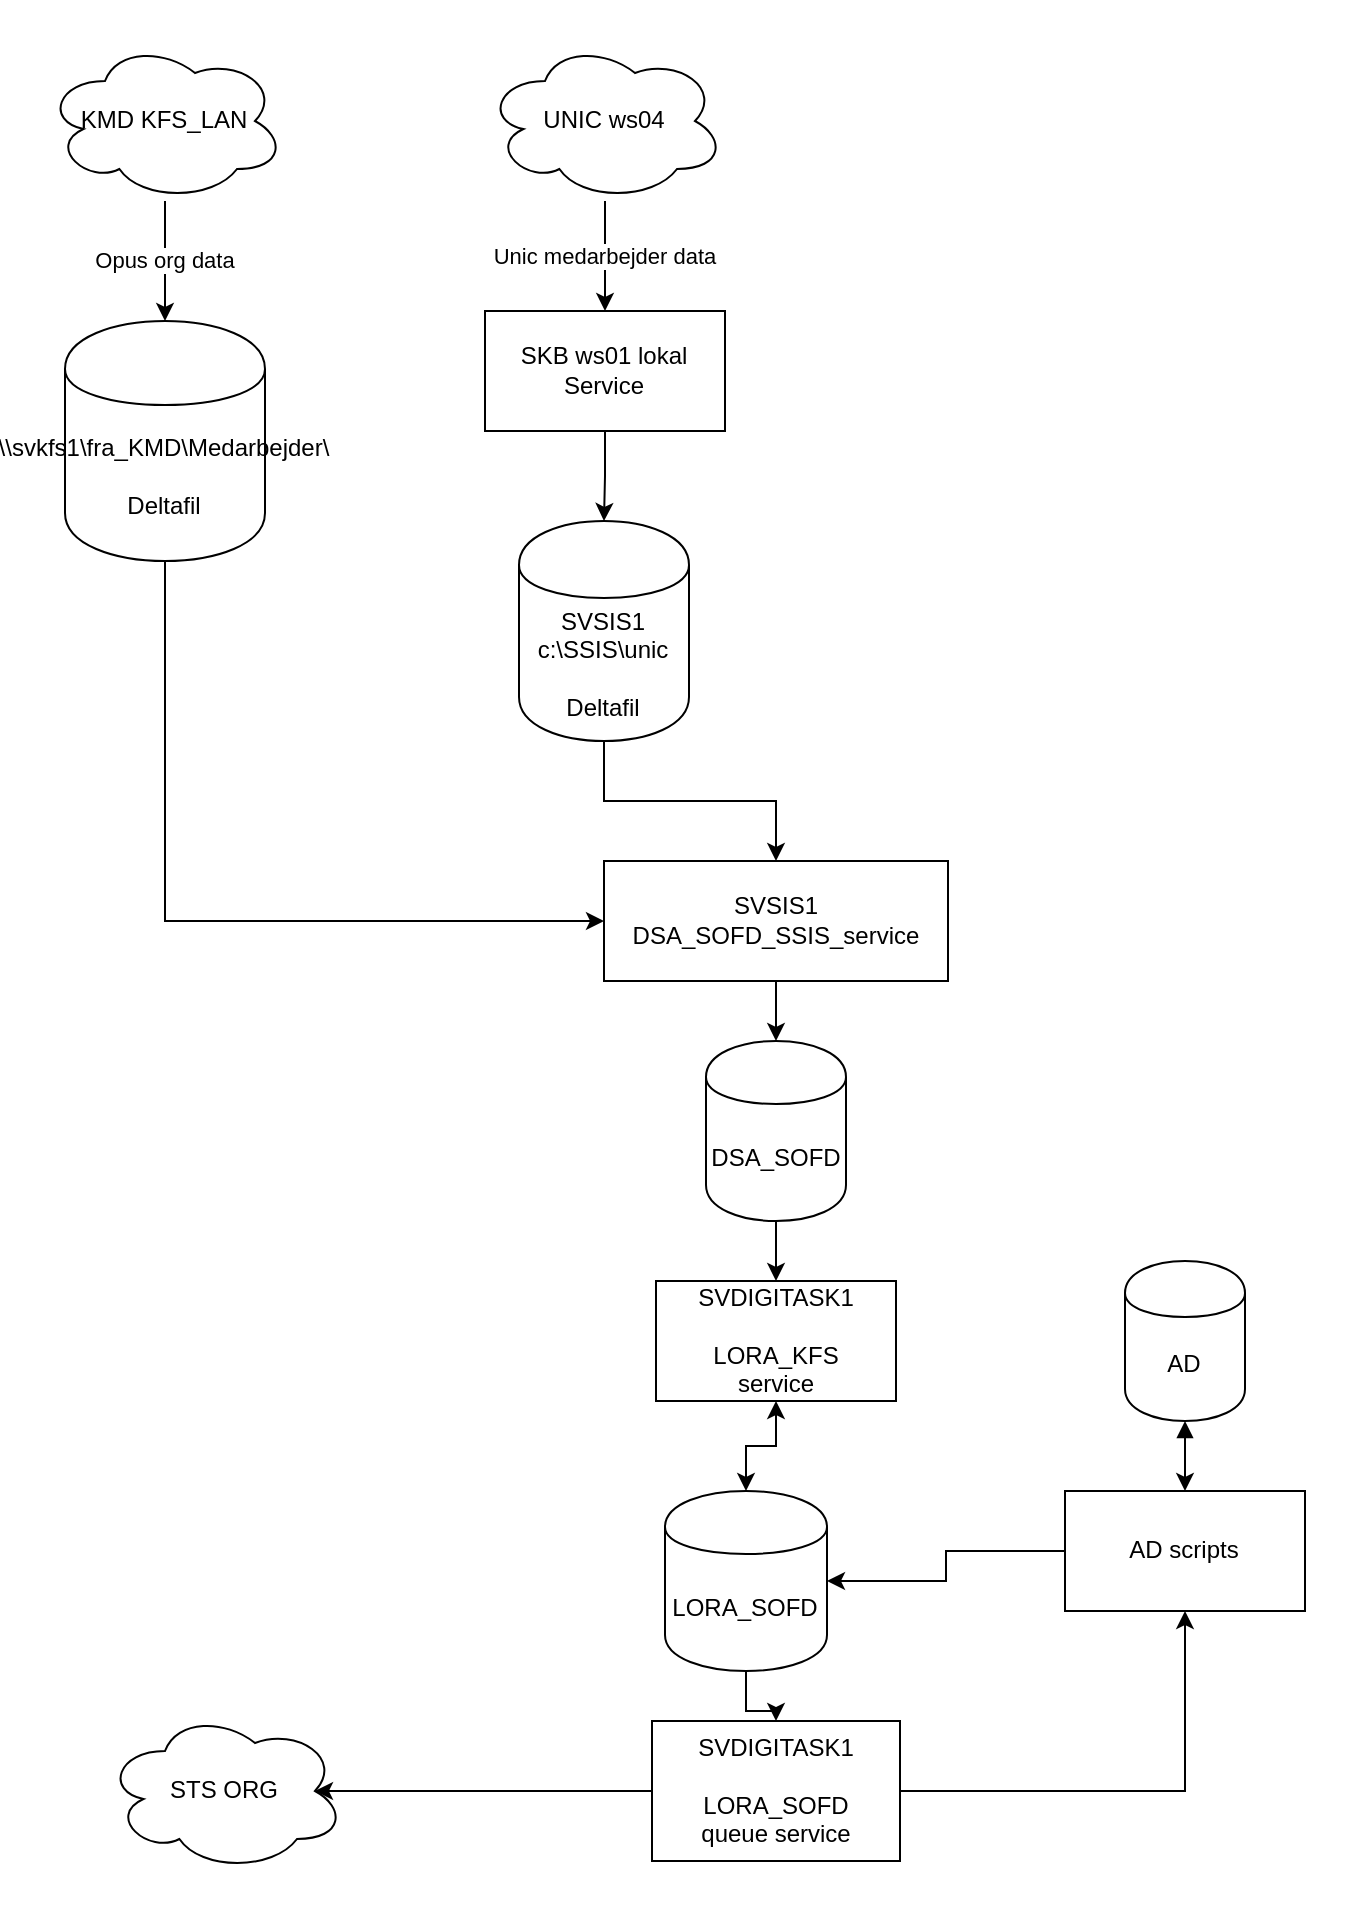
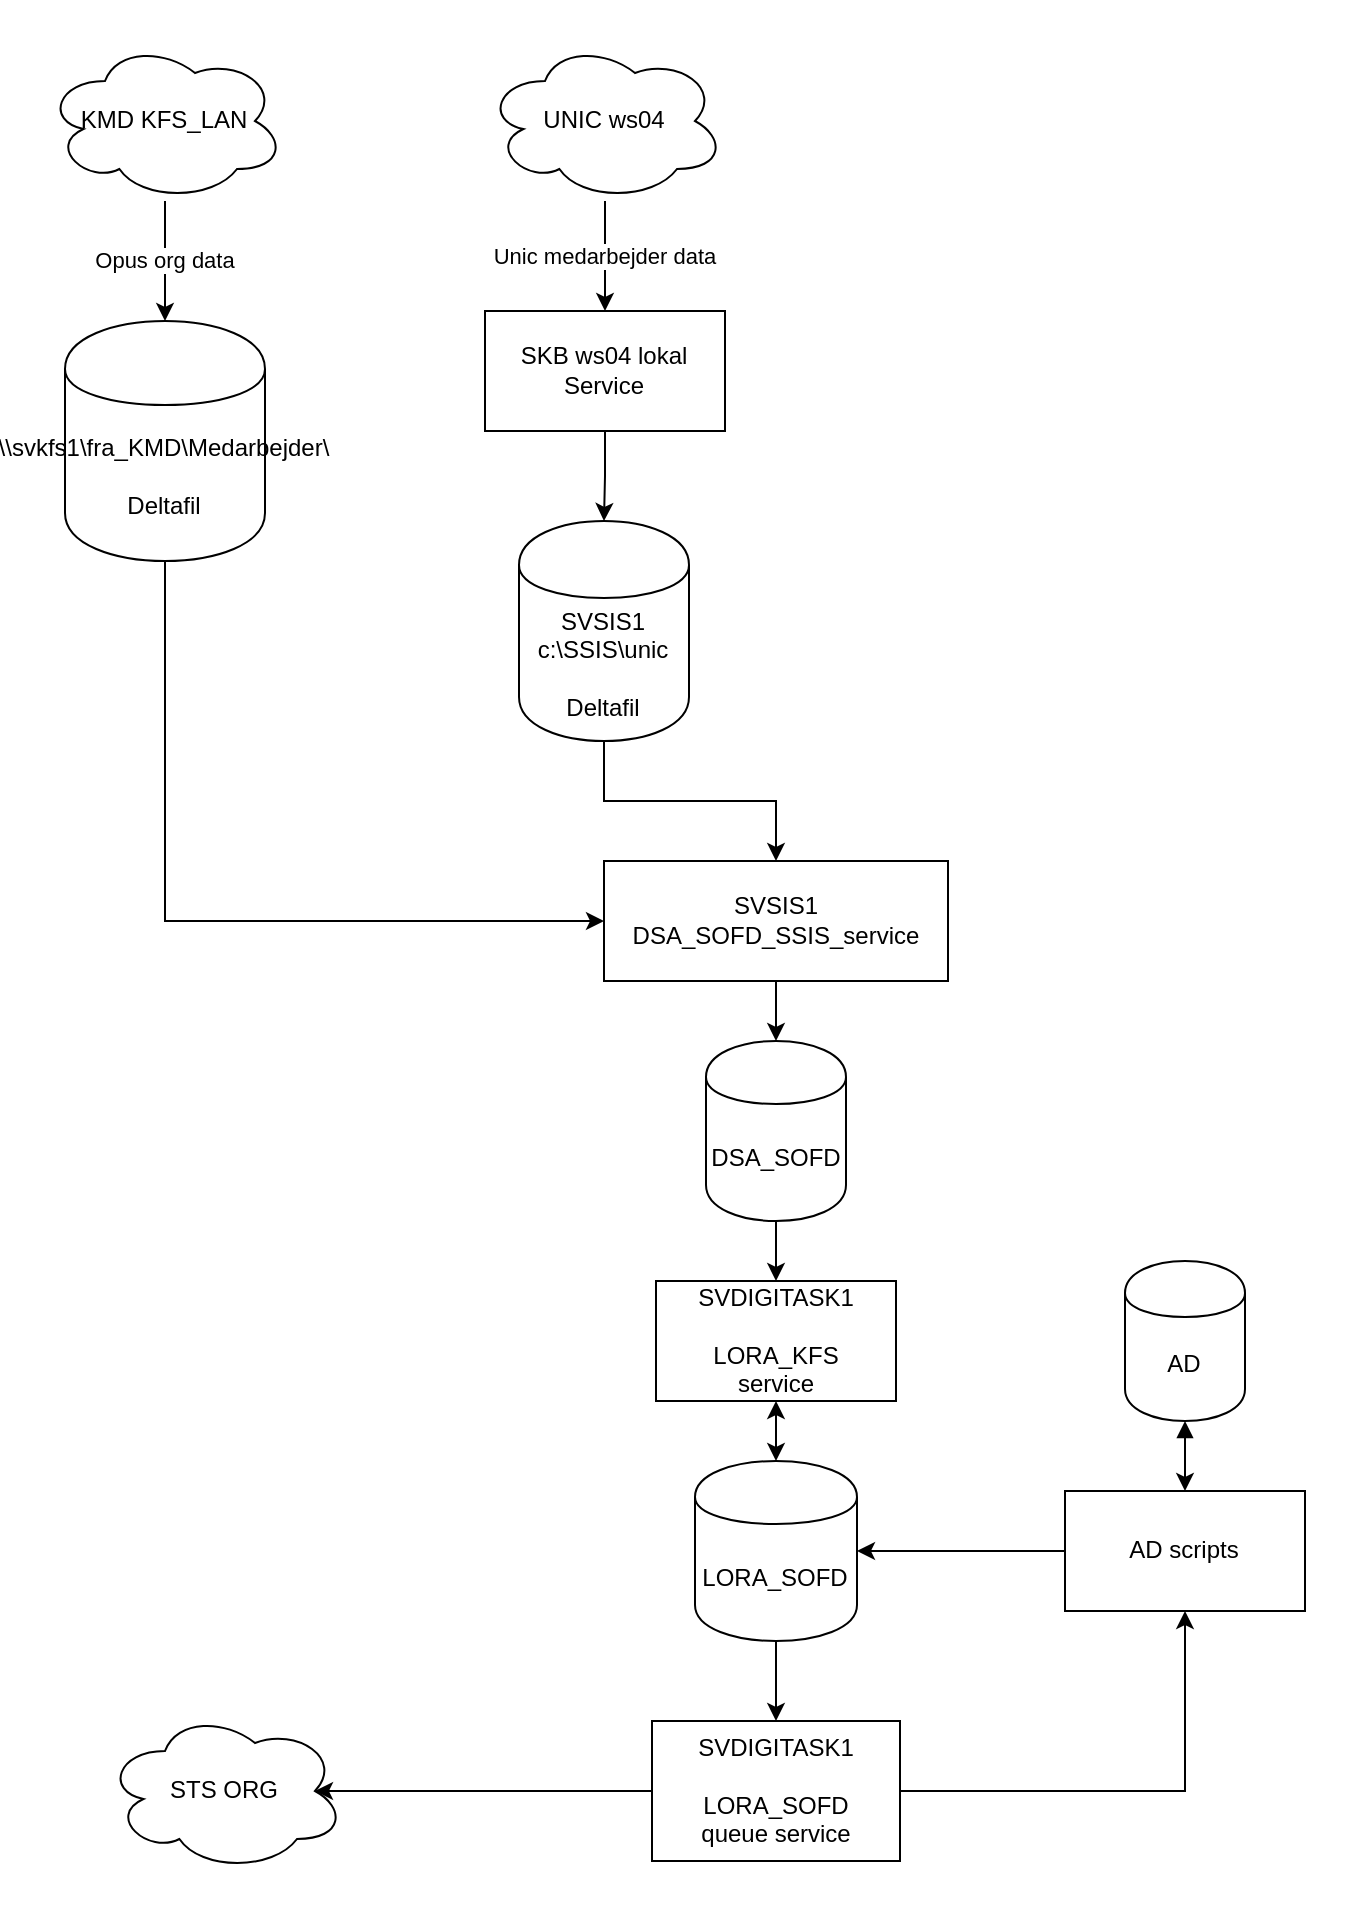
(605, 371) -> (605, 371)
(746, 1581) -> (776, 1551)
